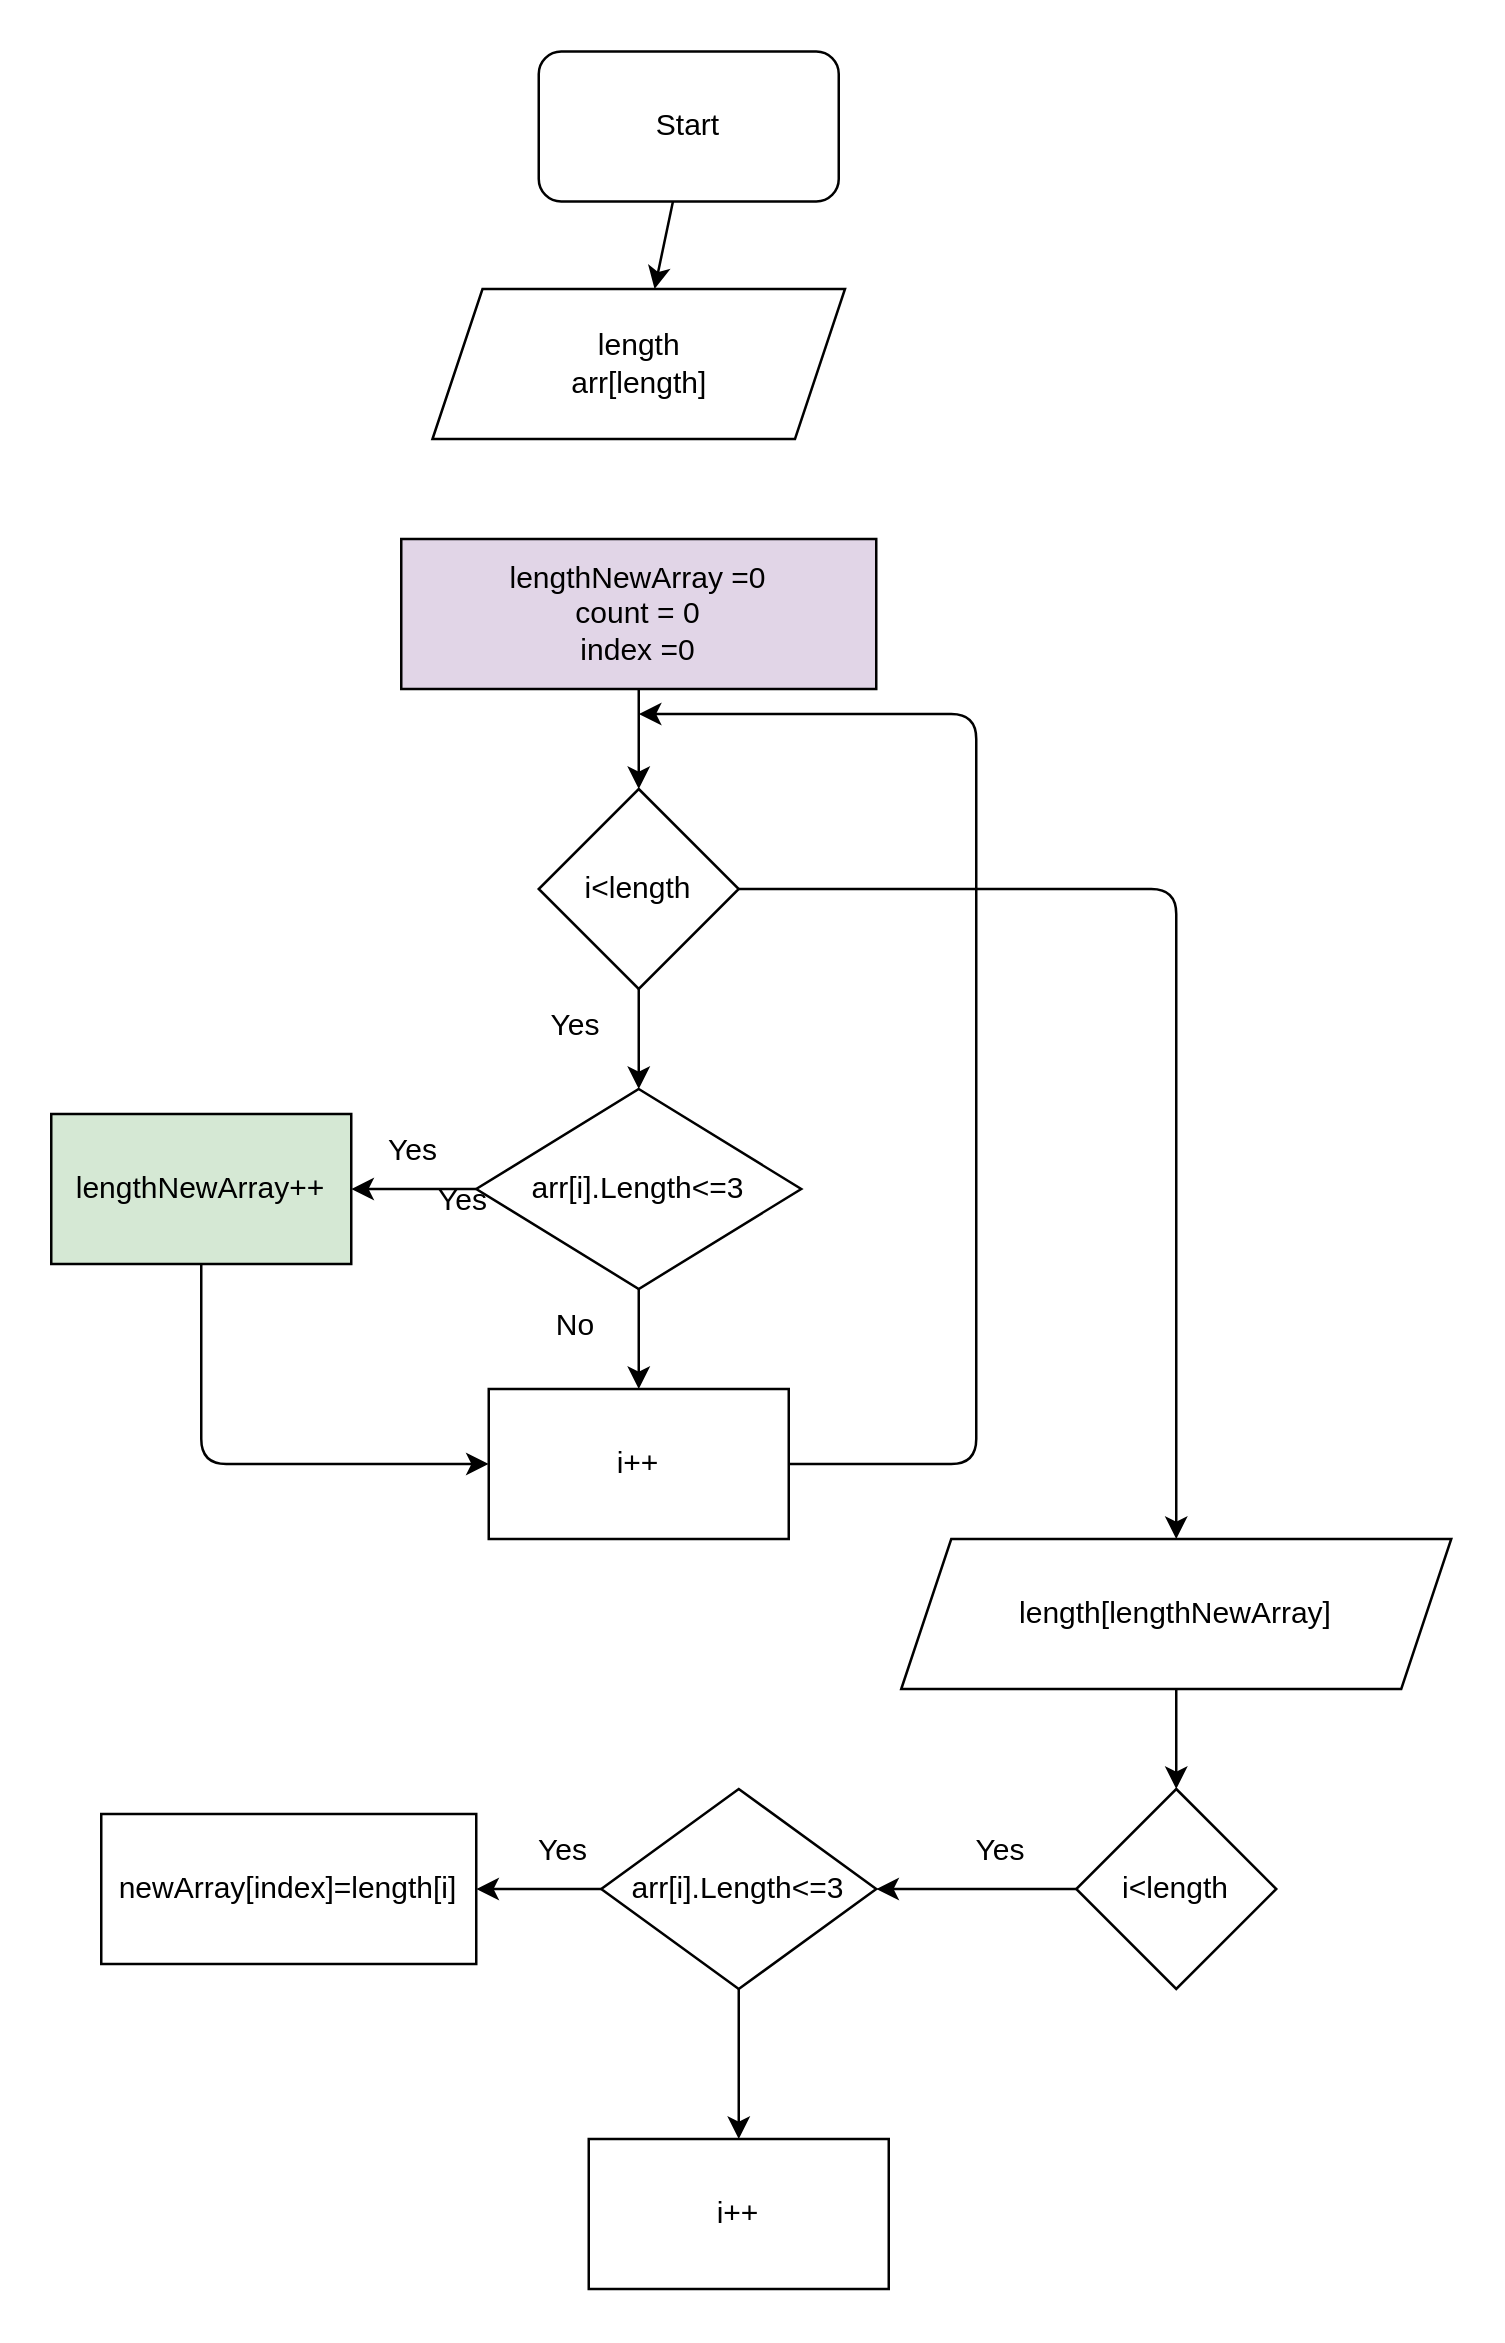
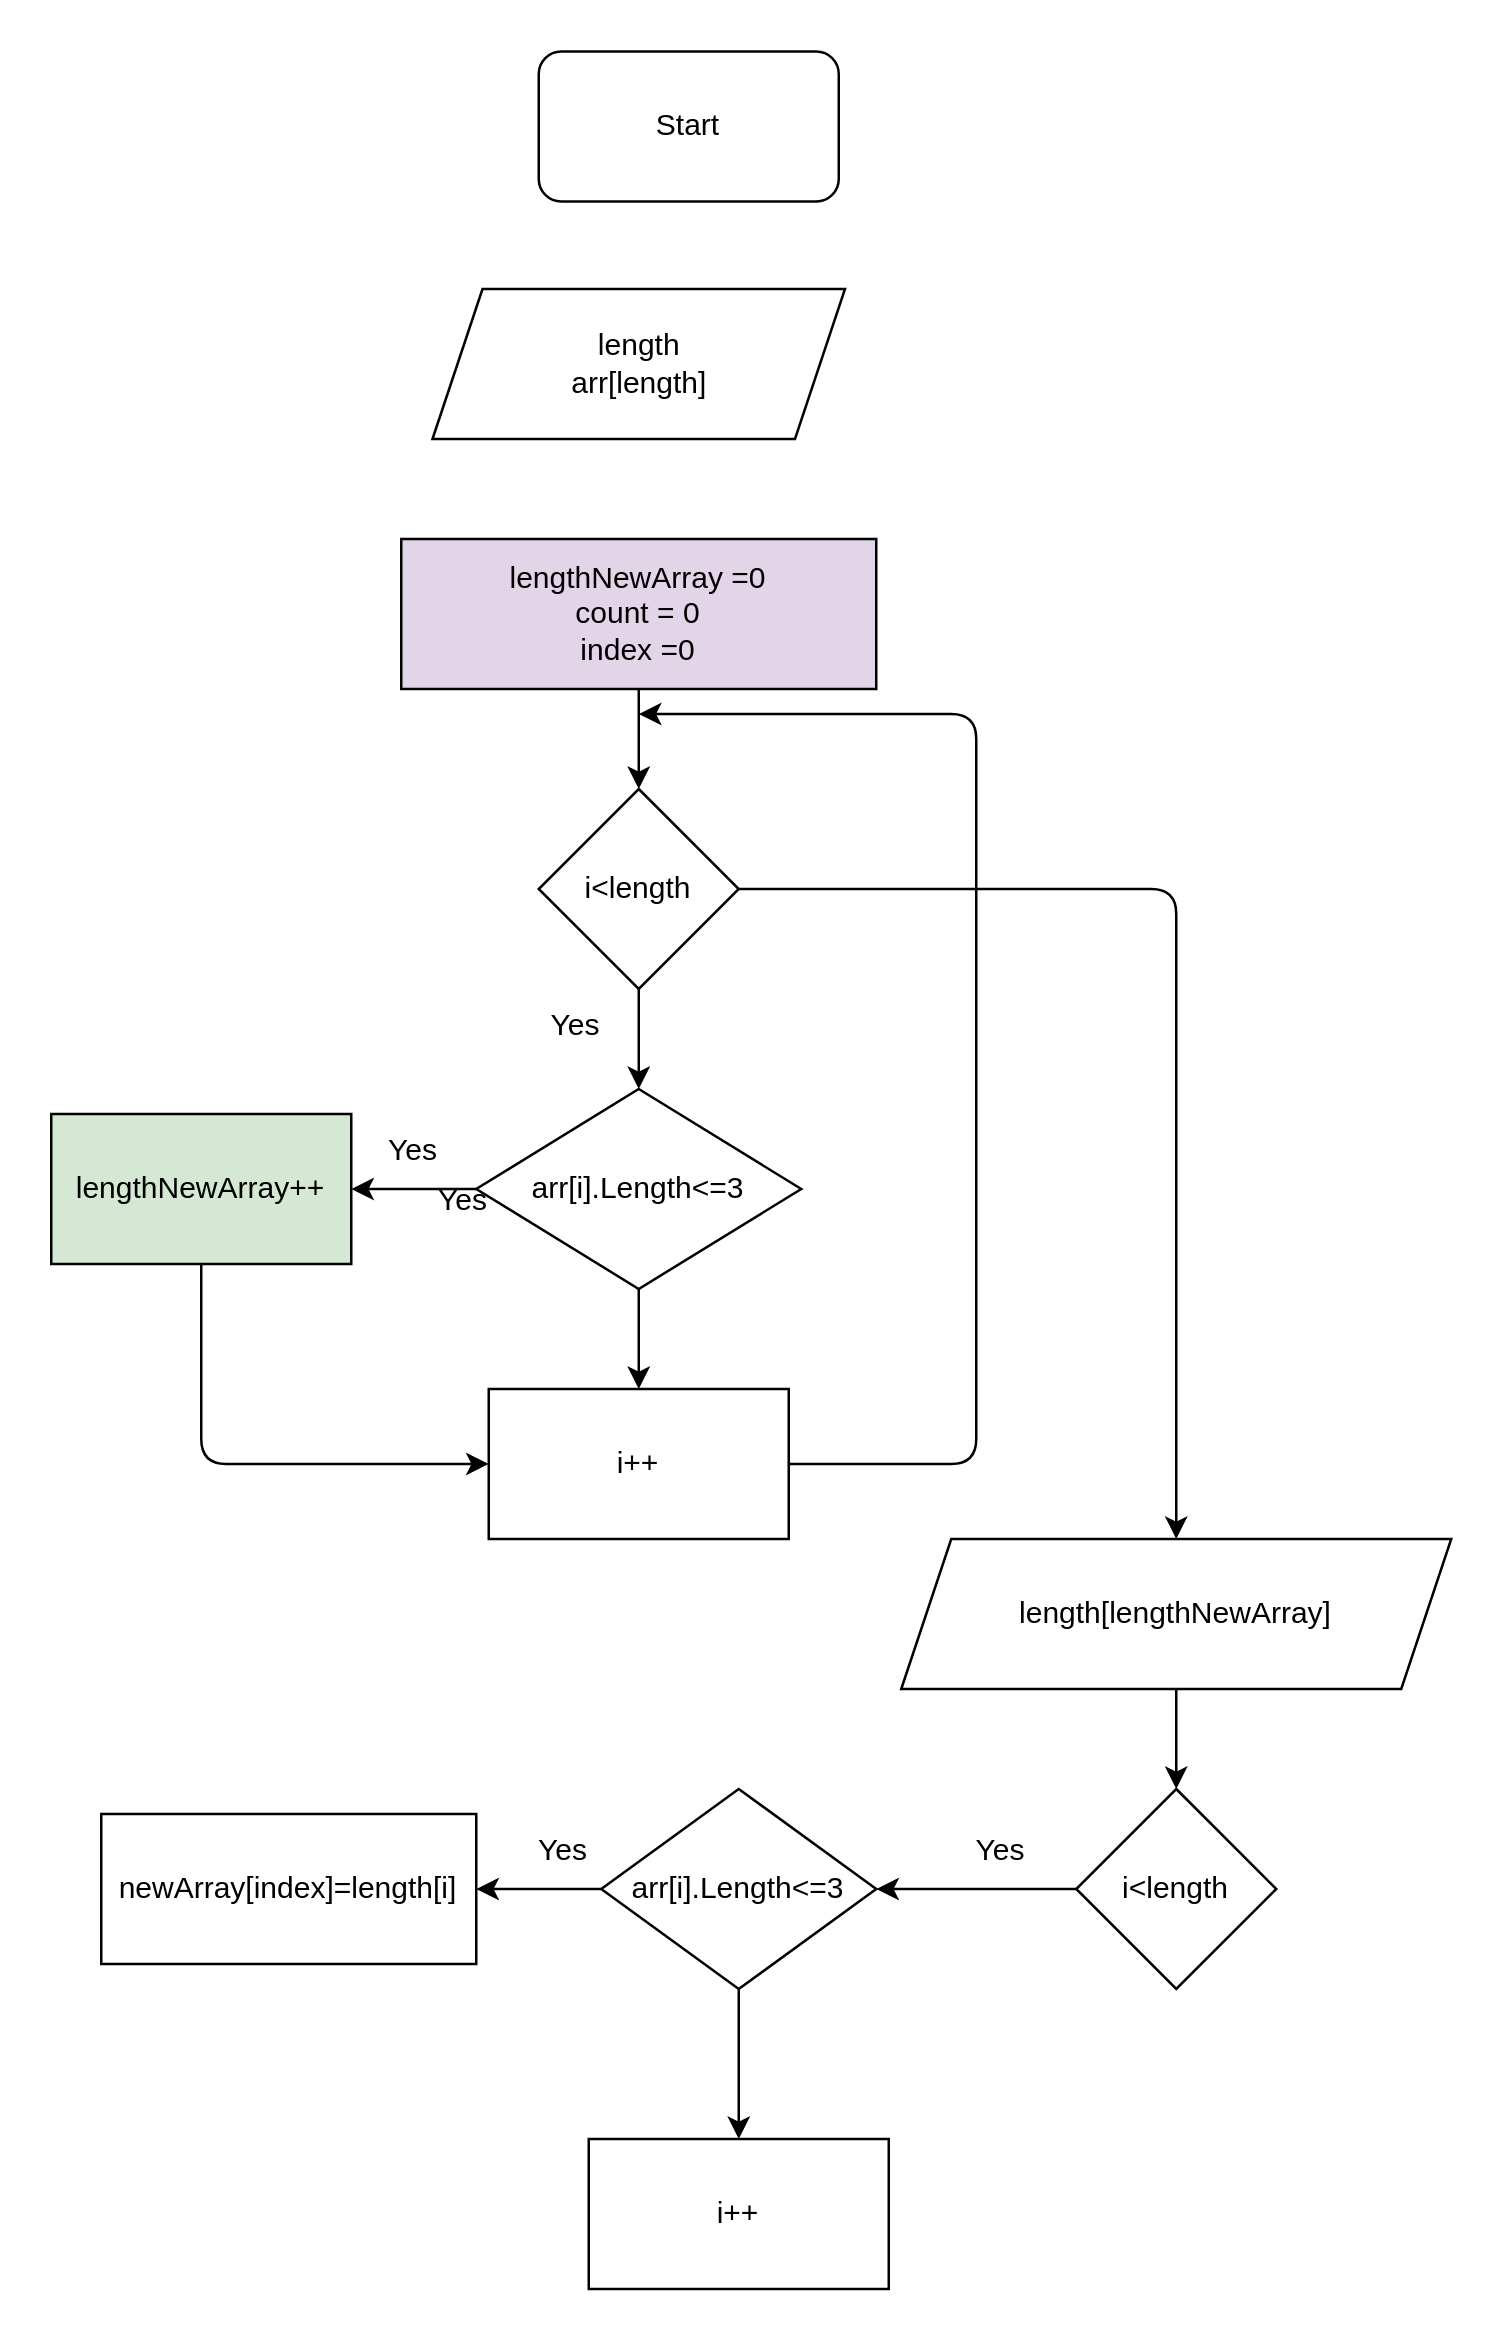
(665, 237) -> none
(576, 1326) -> none
